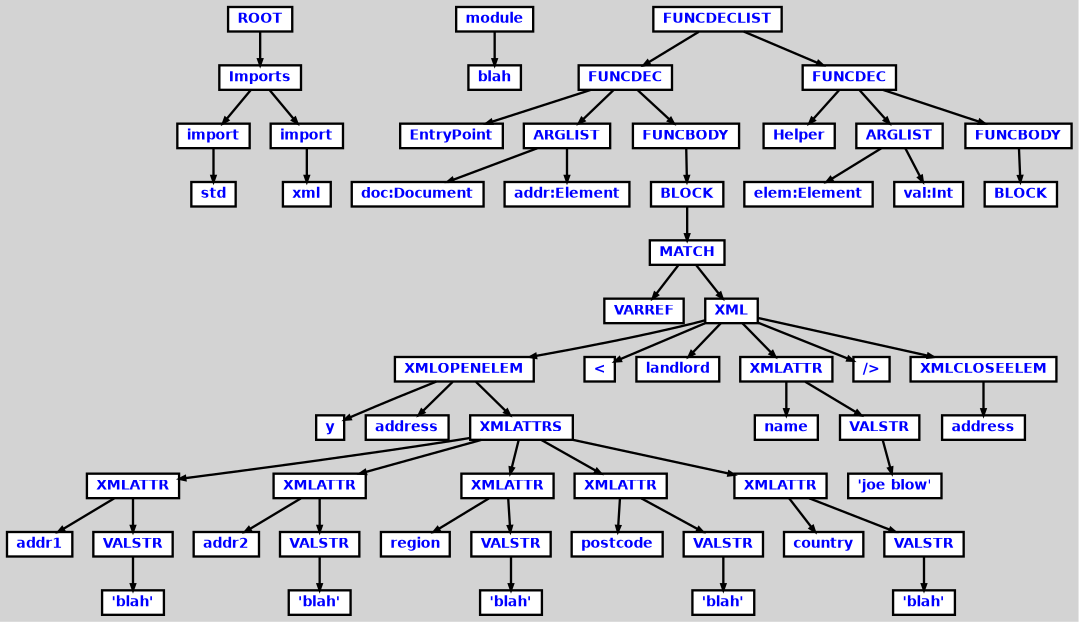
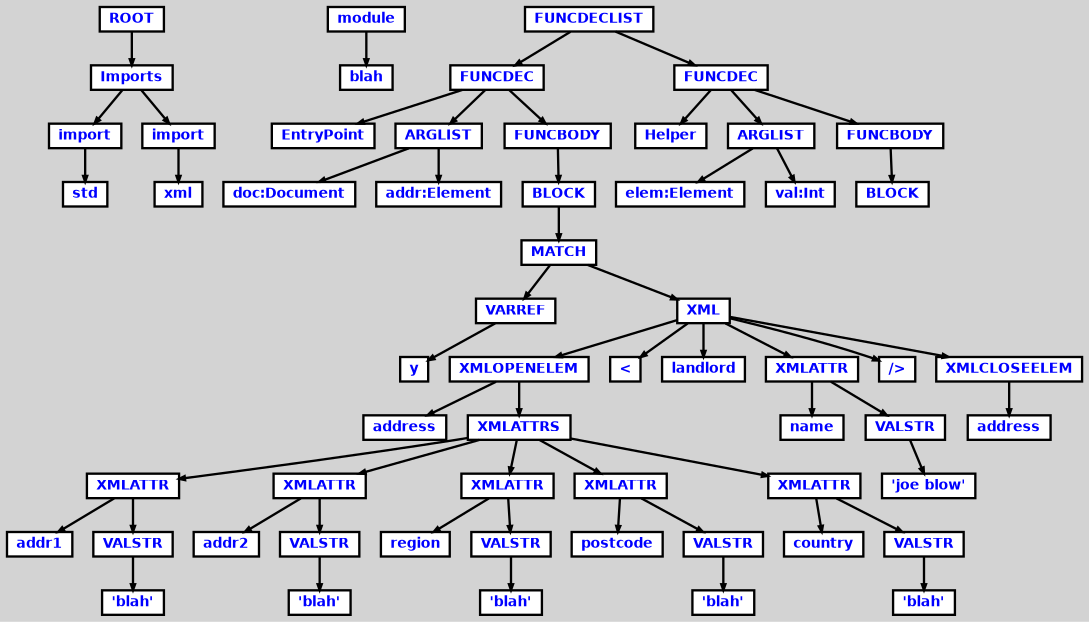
(393, 399) -> (464, 340)
